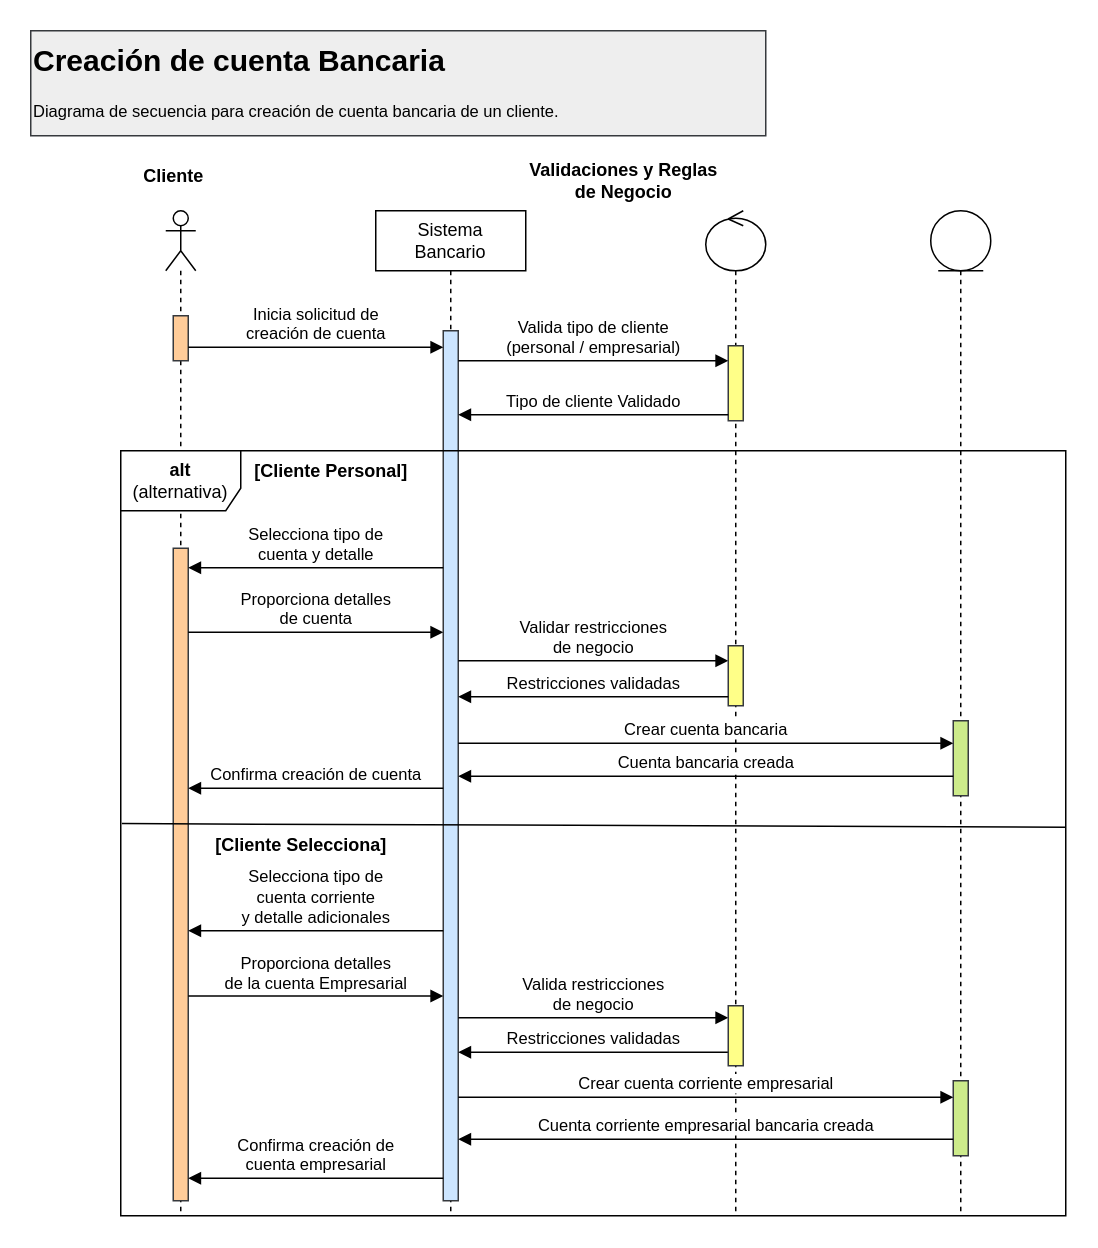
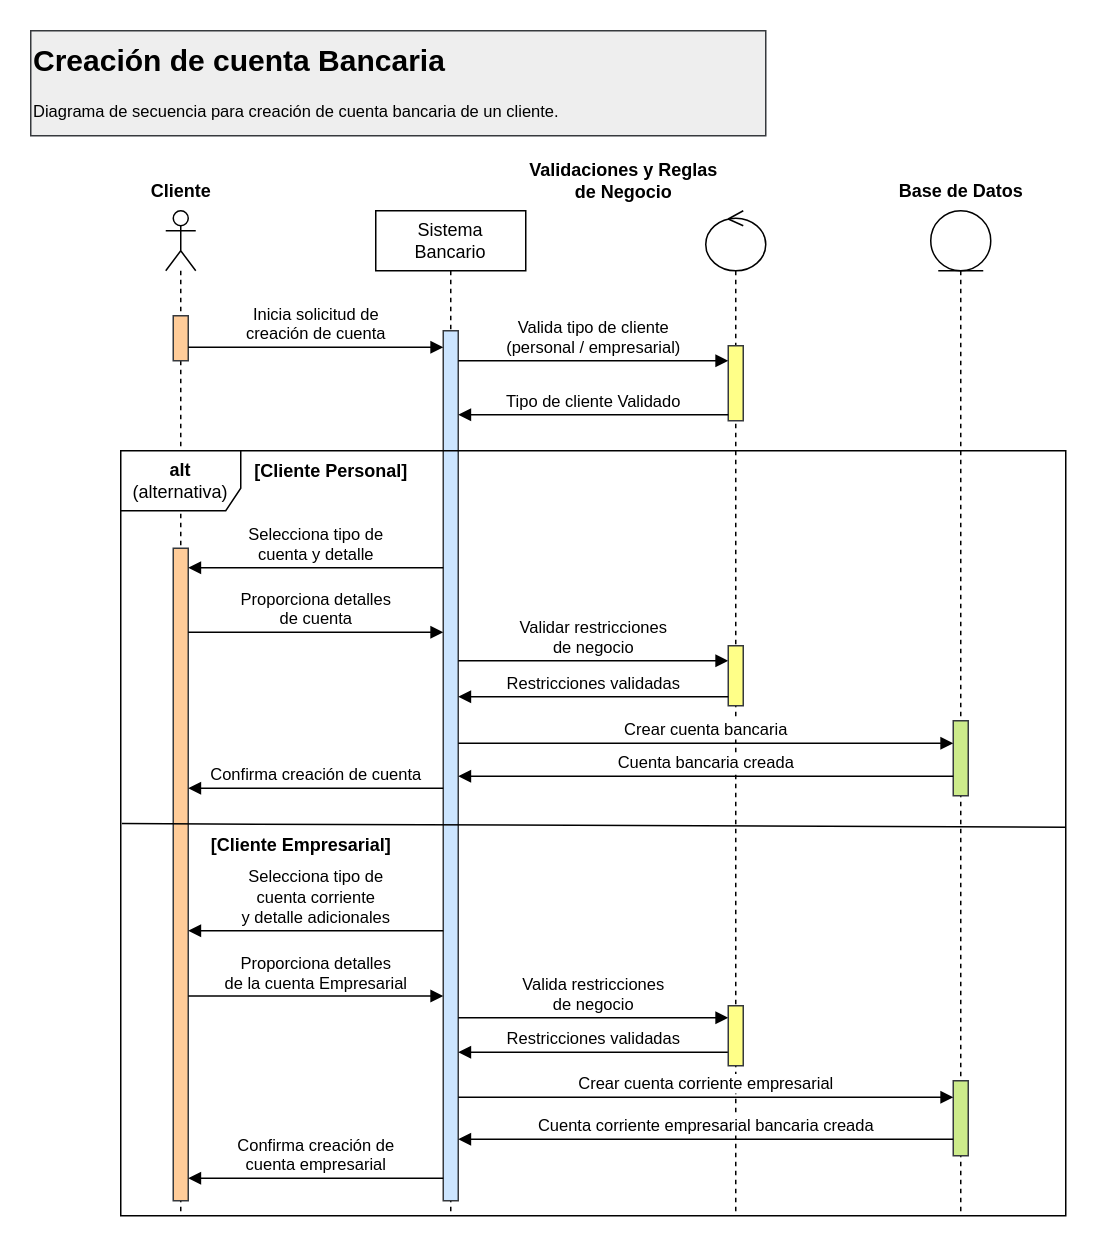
(173, 176) -> (181, 191)
none -> (961, 191)
(302, 845) -> (302, 845)
